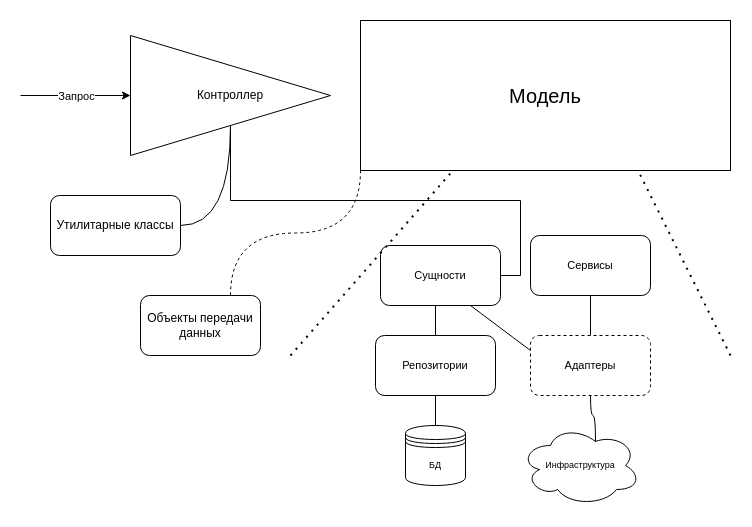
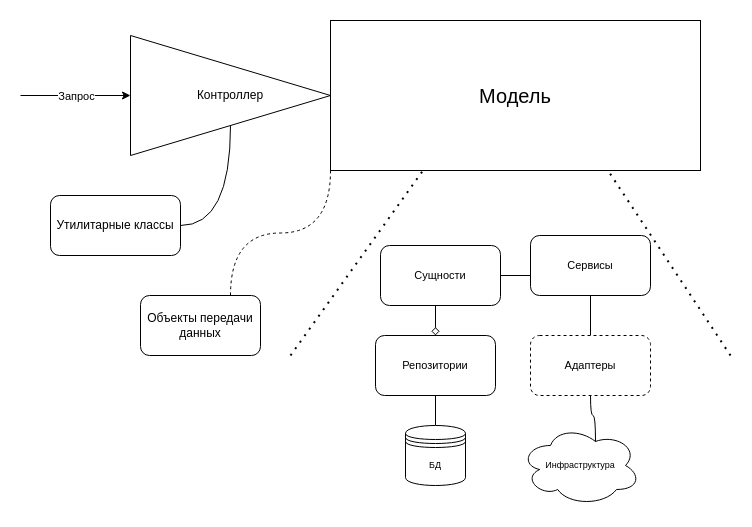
(546, 96) -> (516, 96)
(394, 201) -> (525, 276)
(500, 328) -> none
(436, 330) -> (436, 327)
